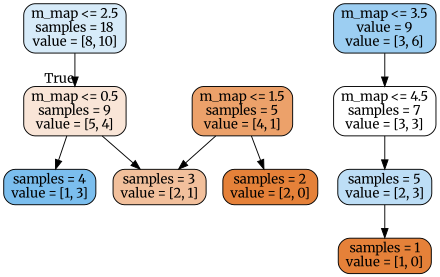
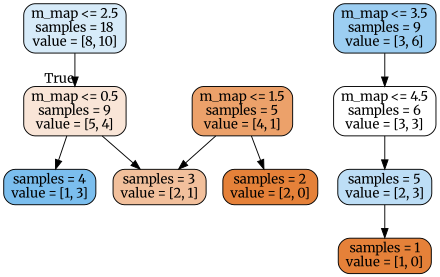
(385, 28) -> (385, 28)
(385, 111) -> (385, 111)
